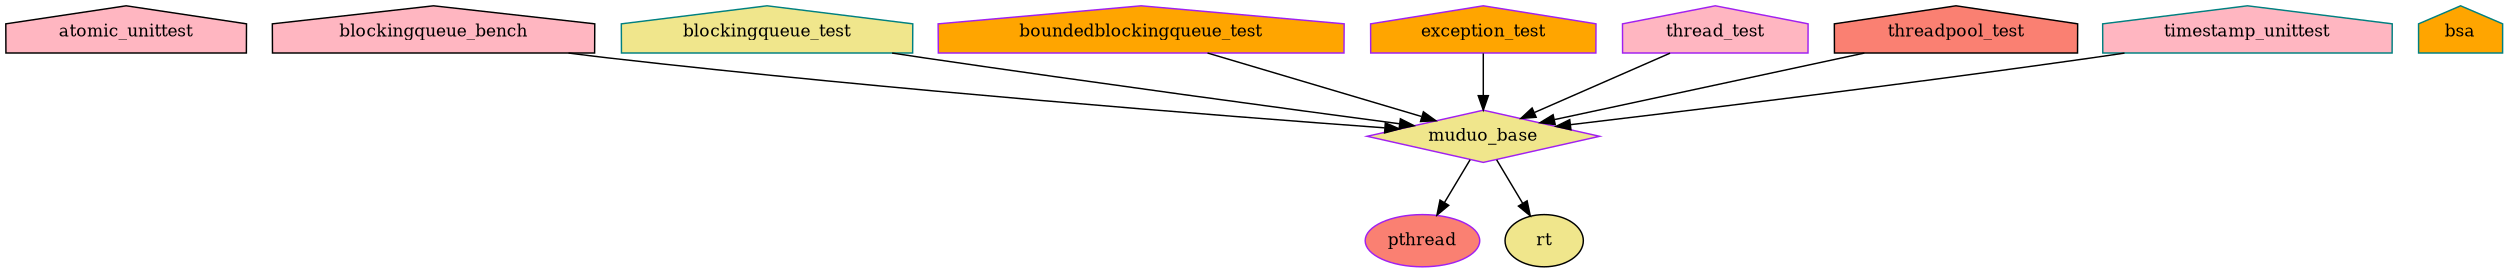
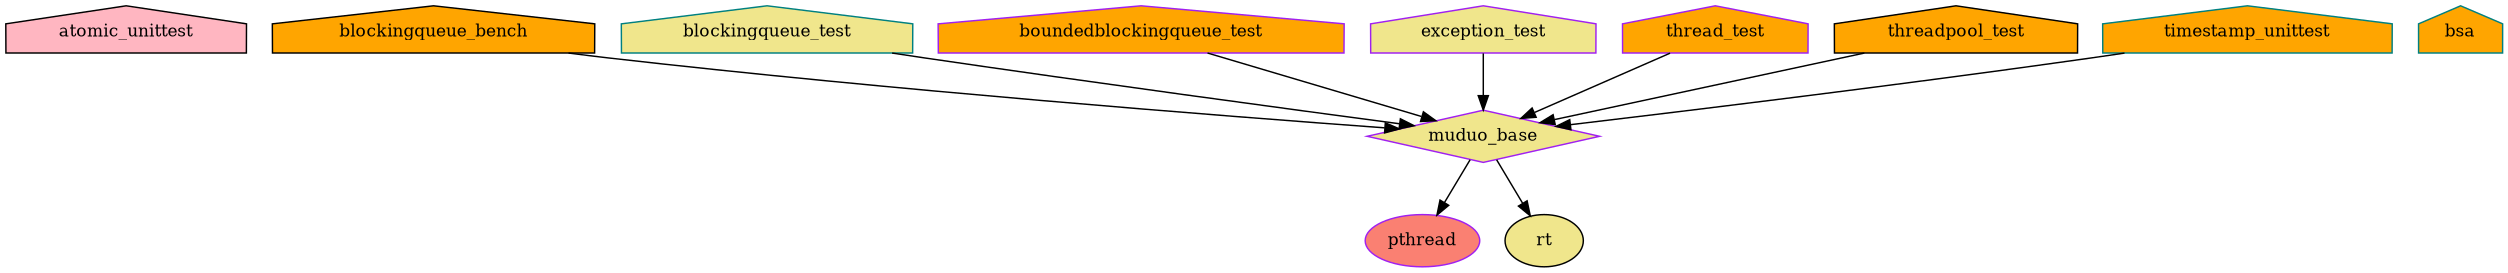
(434, 32) -> (434, 32)
(1483, 32) -> (1483, 32)
(1715, 32) -> (1715, 32)
(1956, 32) -> (1956, 32)
(2248, 32) -> (2248, 32)
